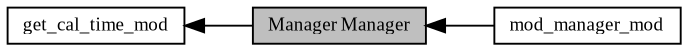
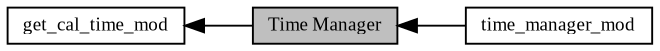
(339, 26) -> (325, 26)
(588, 26) -> (559, 26)
